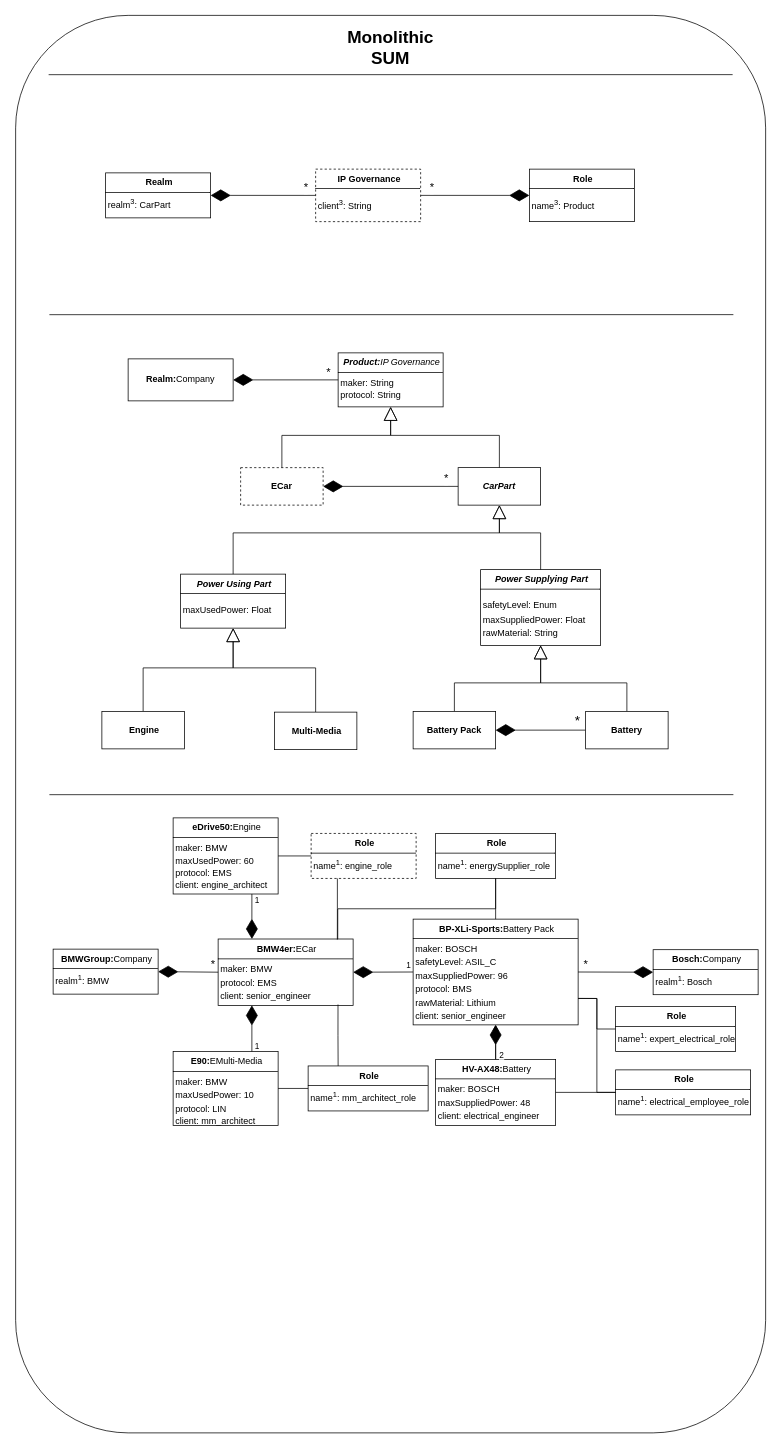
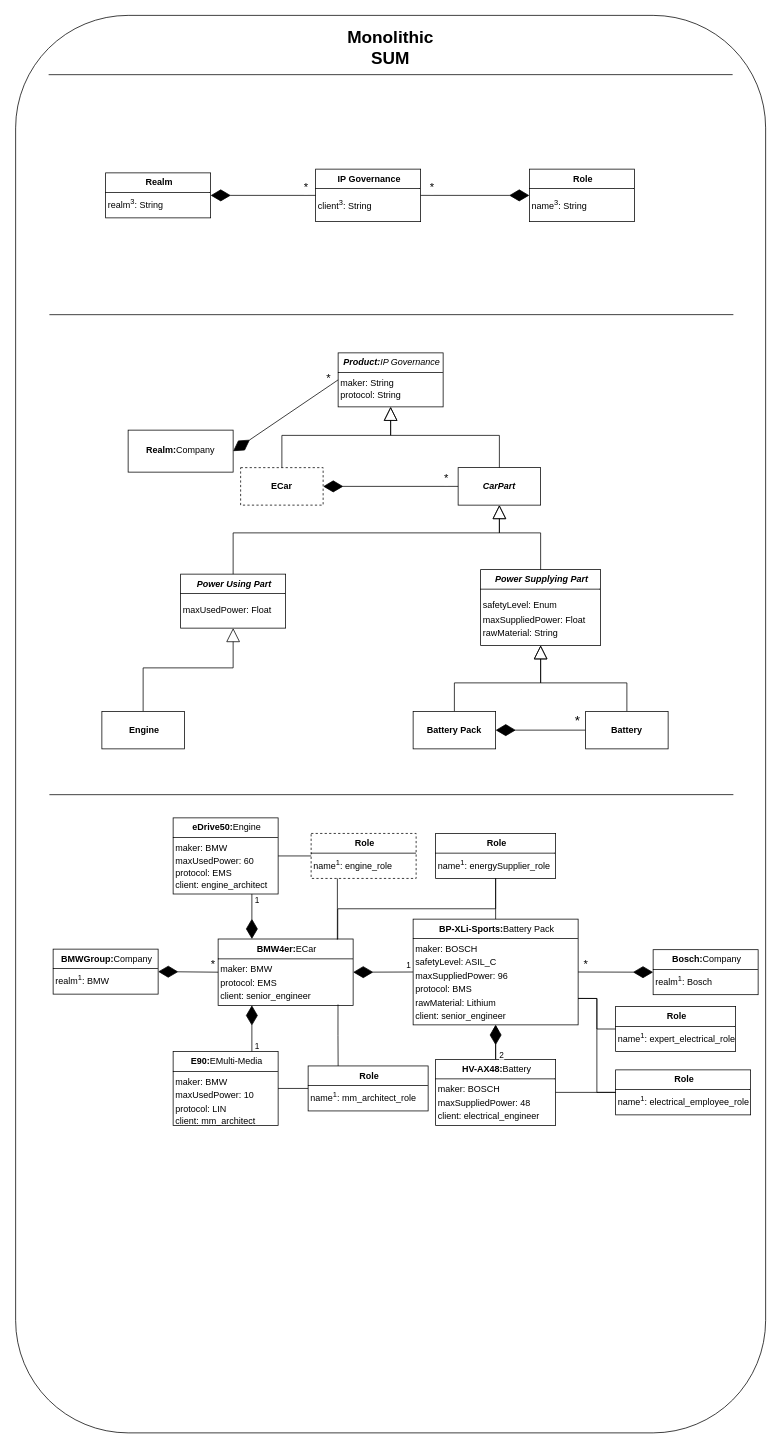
(562, 180) -> (558, 180)
(140, 184) -> (136, 184)
(368, 195) -> (368, 195)
(180, 380) -> (180, 451)
(296, 668) -> none
(315, 731) -> none
